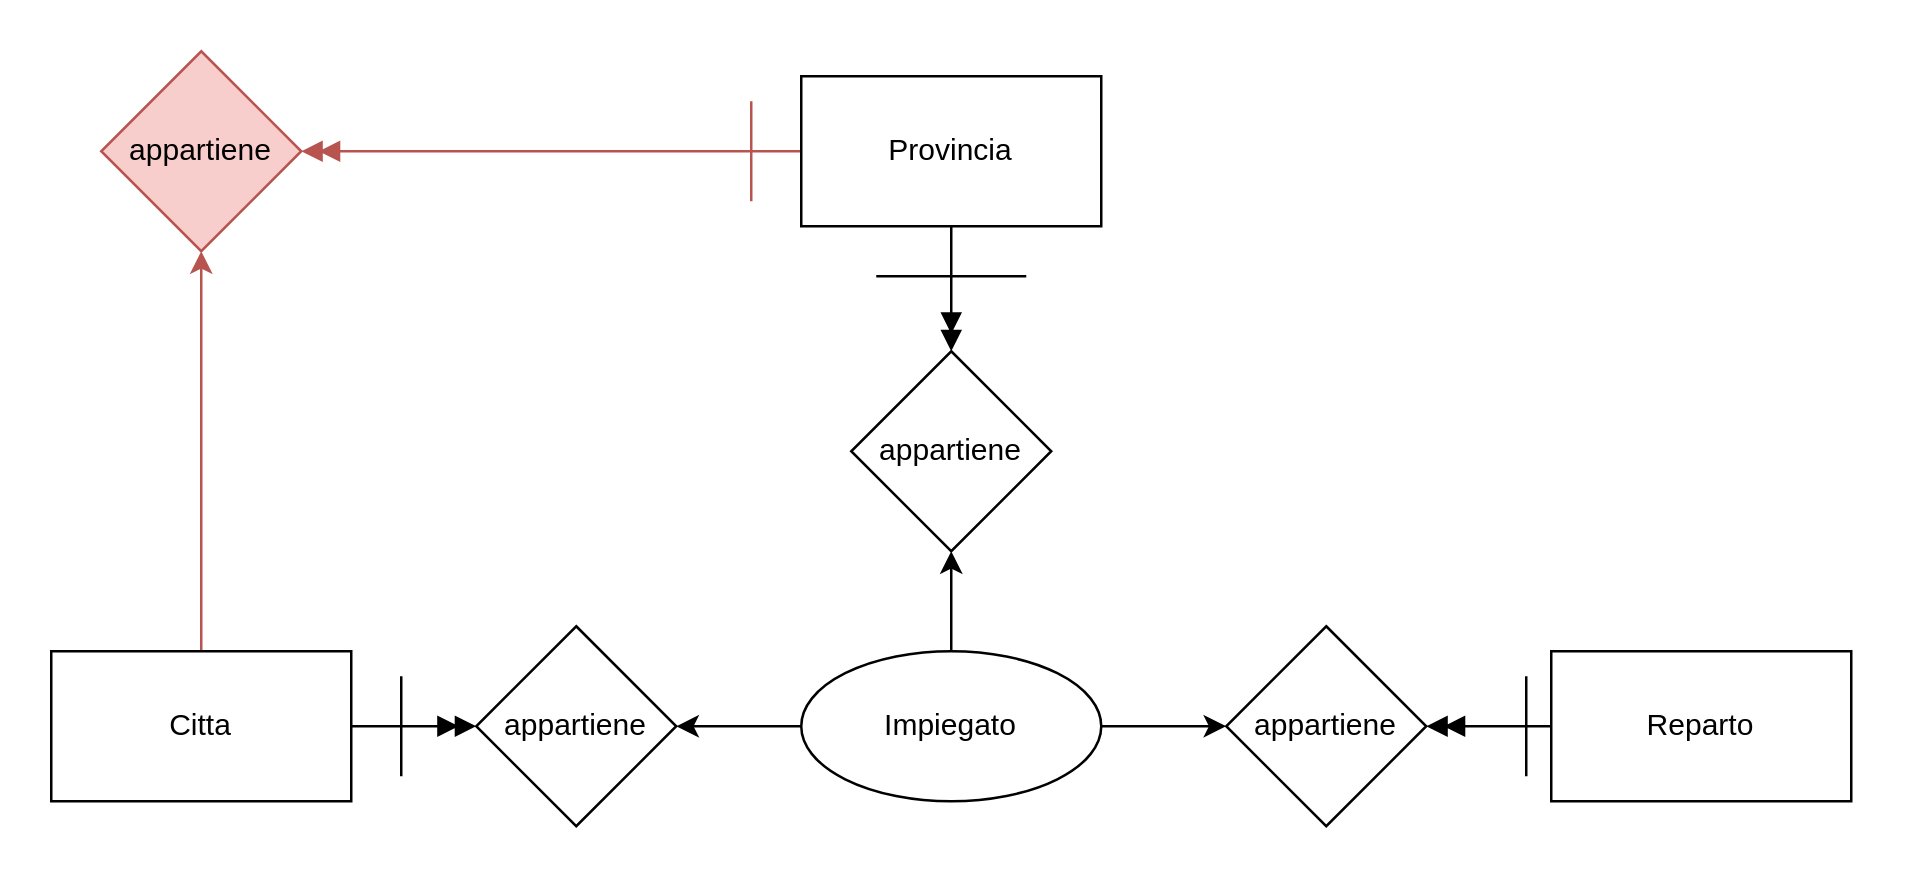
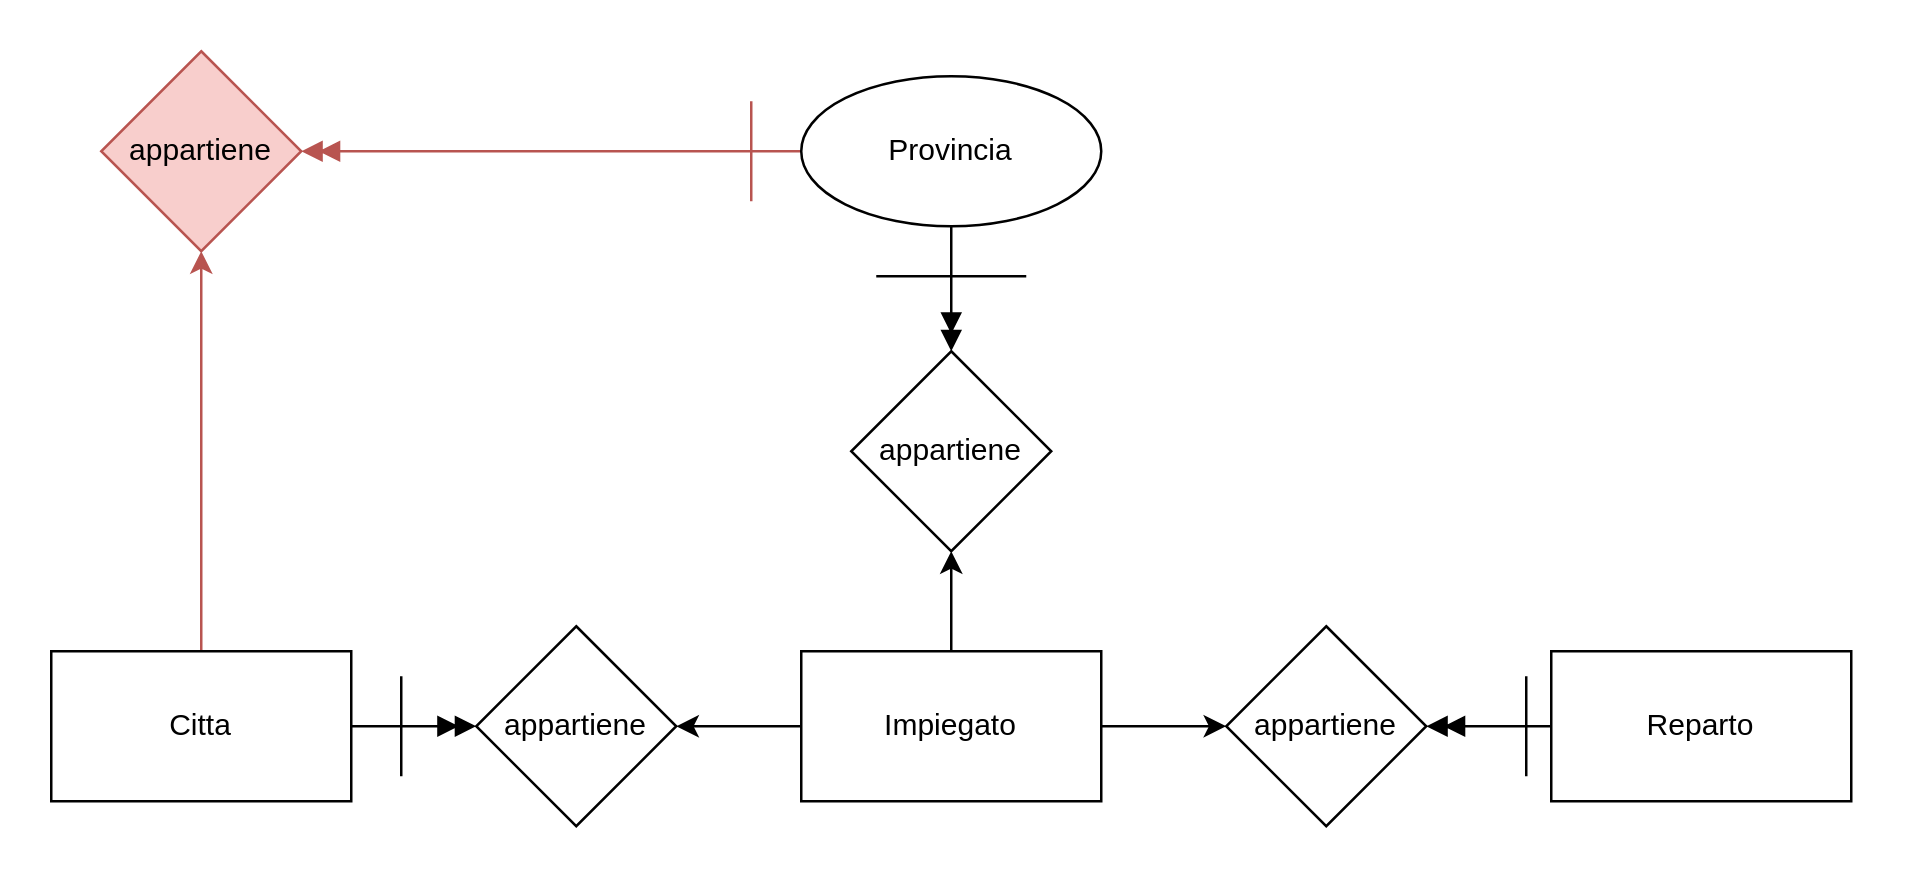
(951, 151) -> (951, 151)
(951, 726) -> (951, 726)
